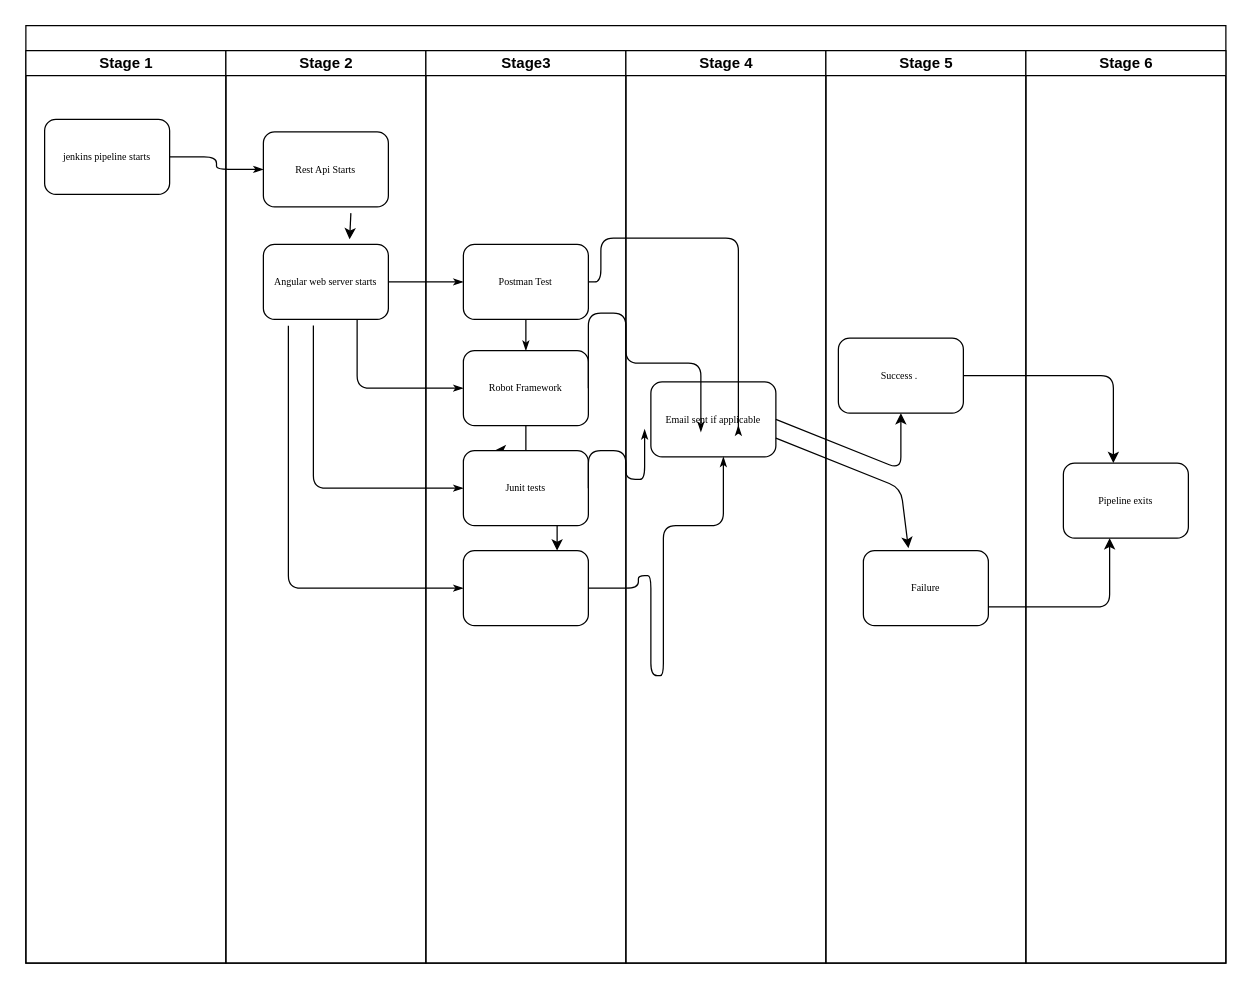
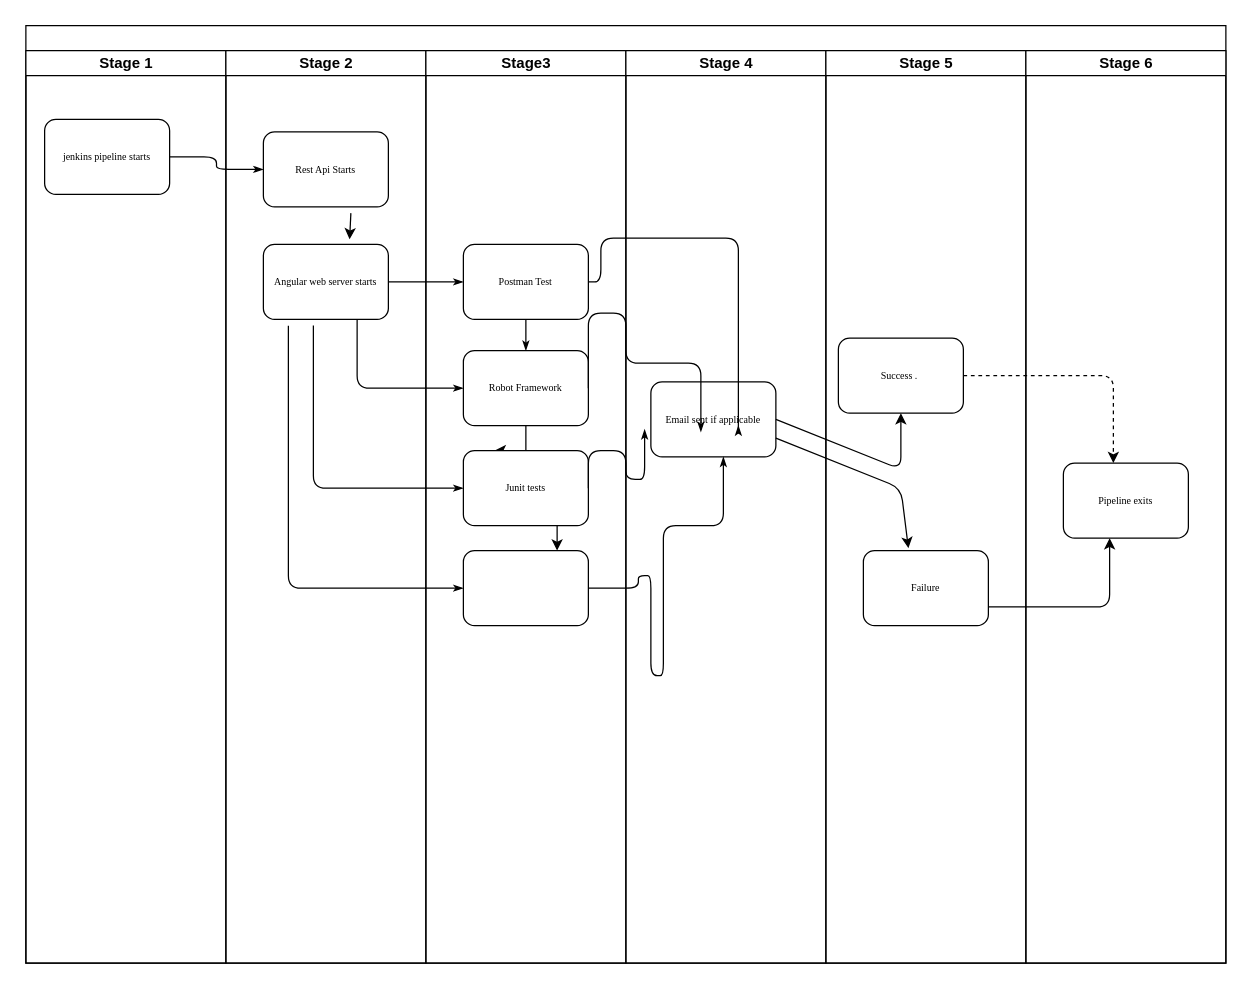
(1074, 376) -> (1074, 376)
